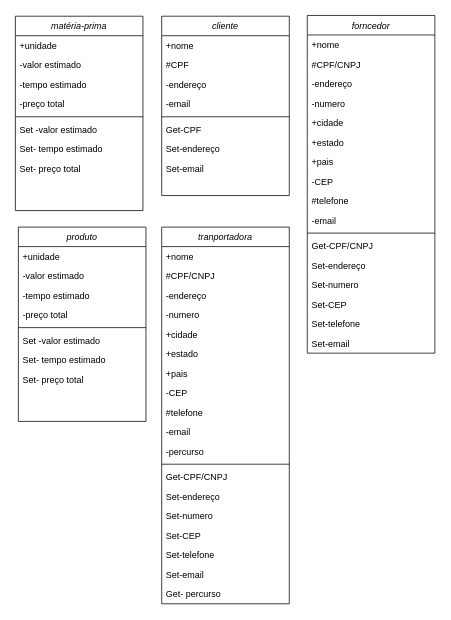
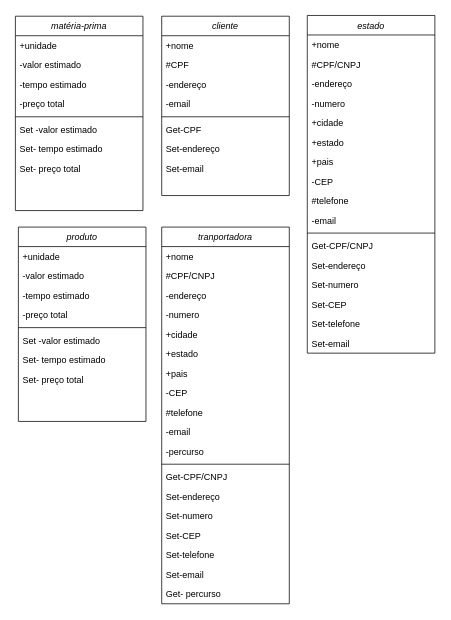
(371, 26) -> (371, 26)
